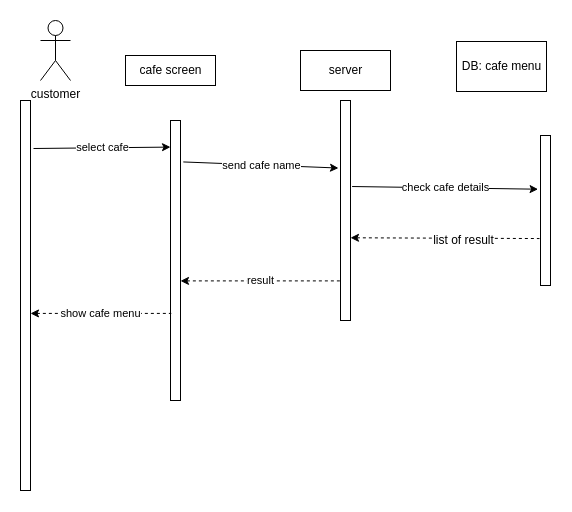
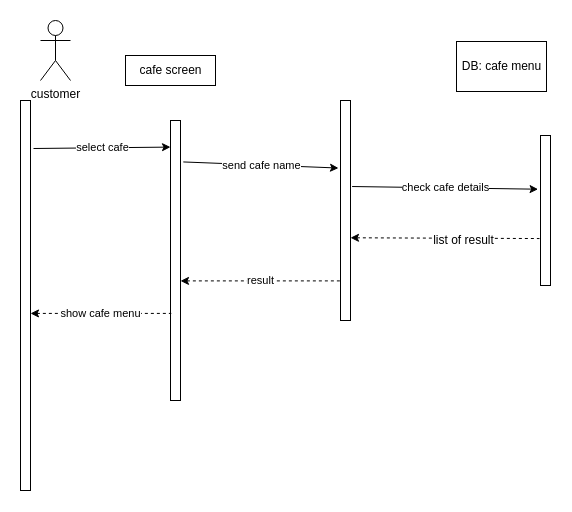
(346, 71) -> none
